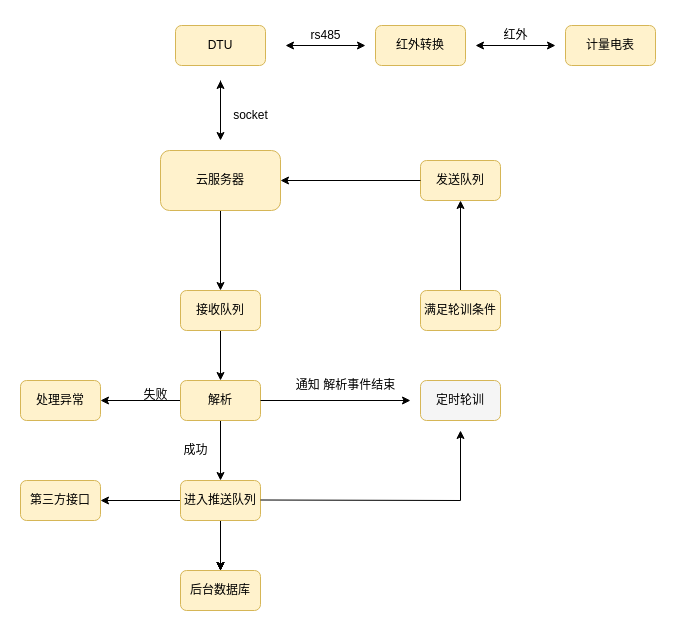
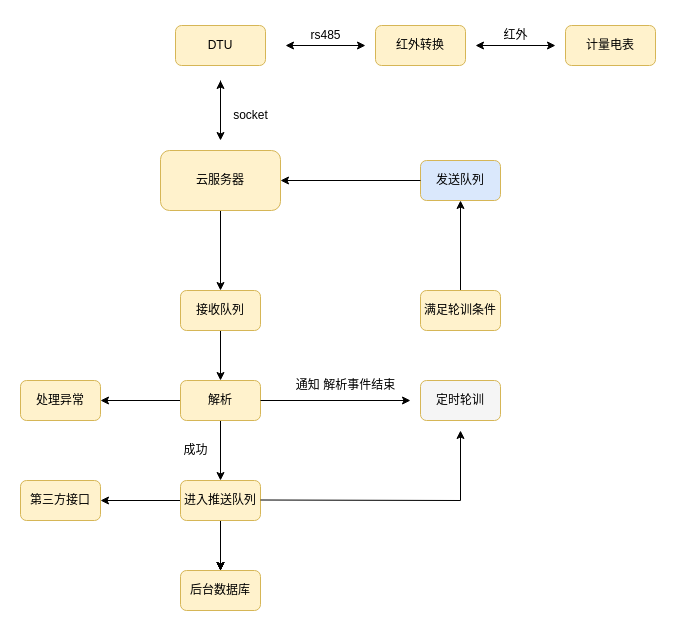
(461, 181) -> (461, 181)
(156, 396) -> none
